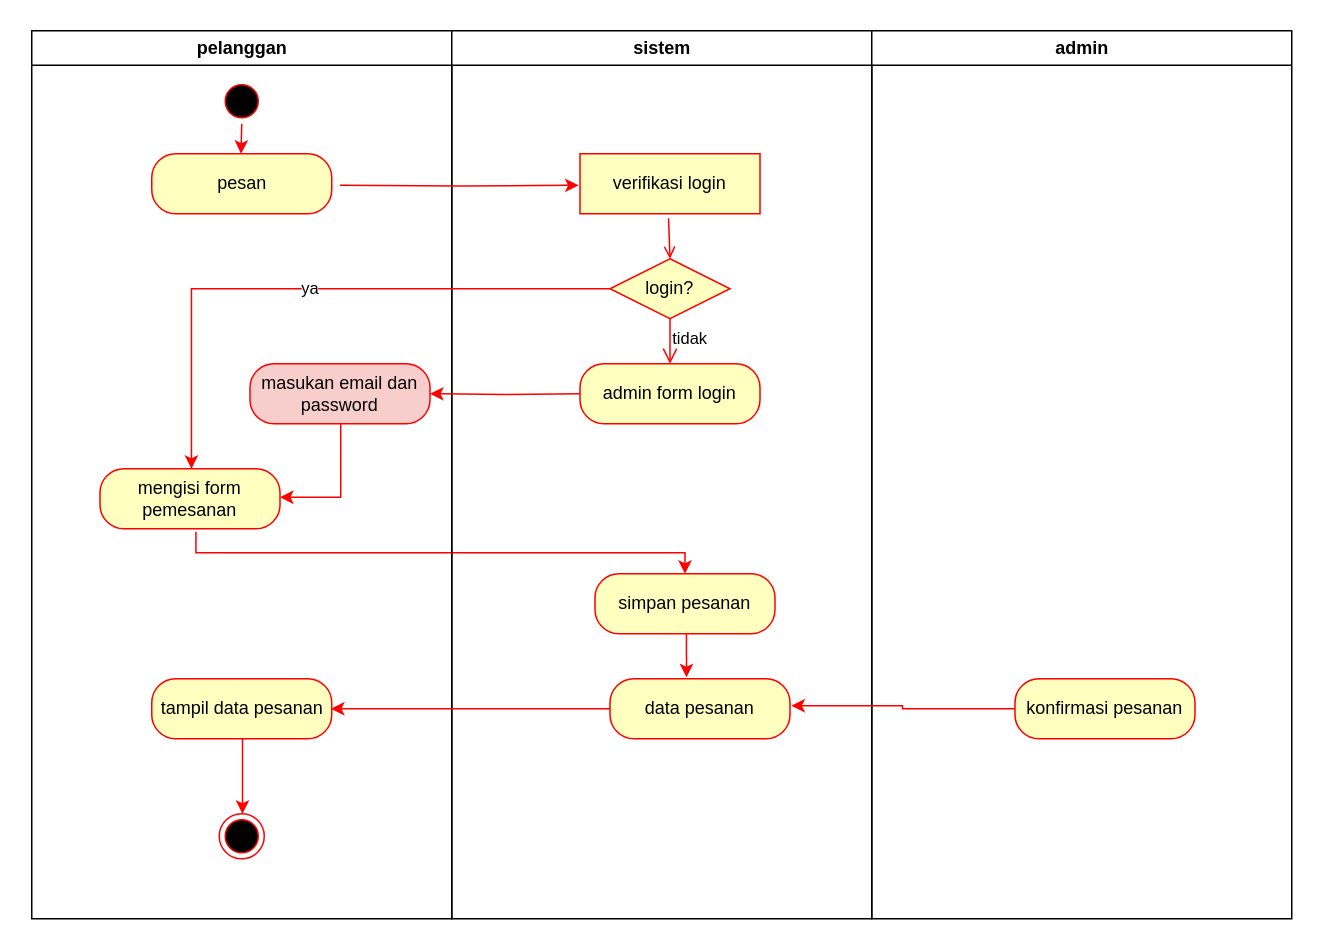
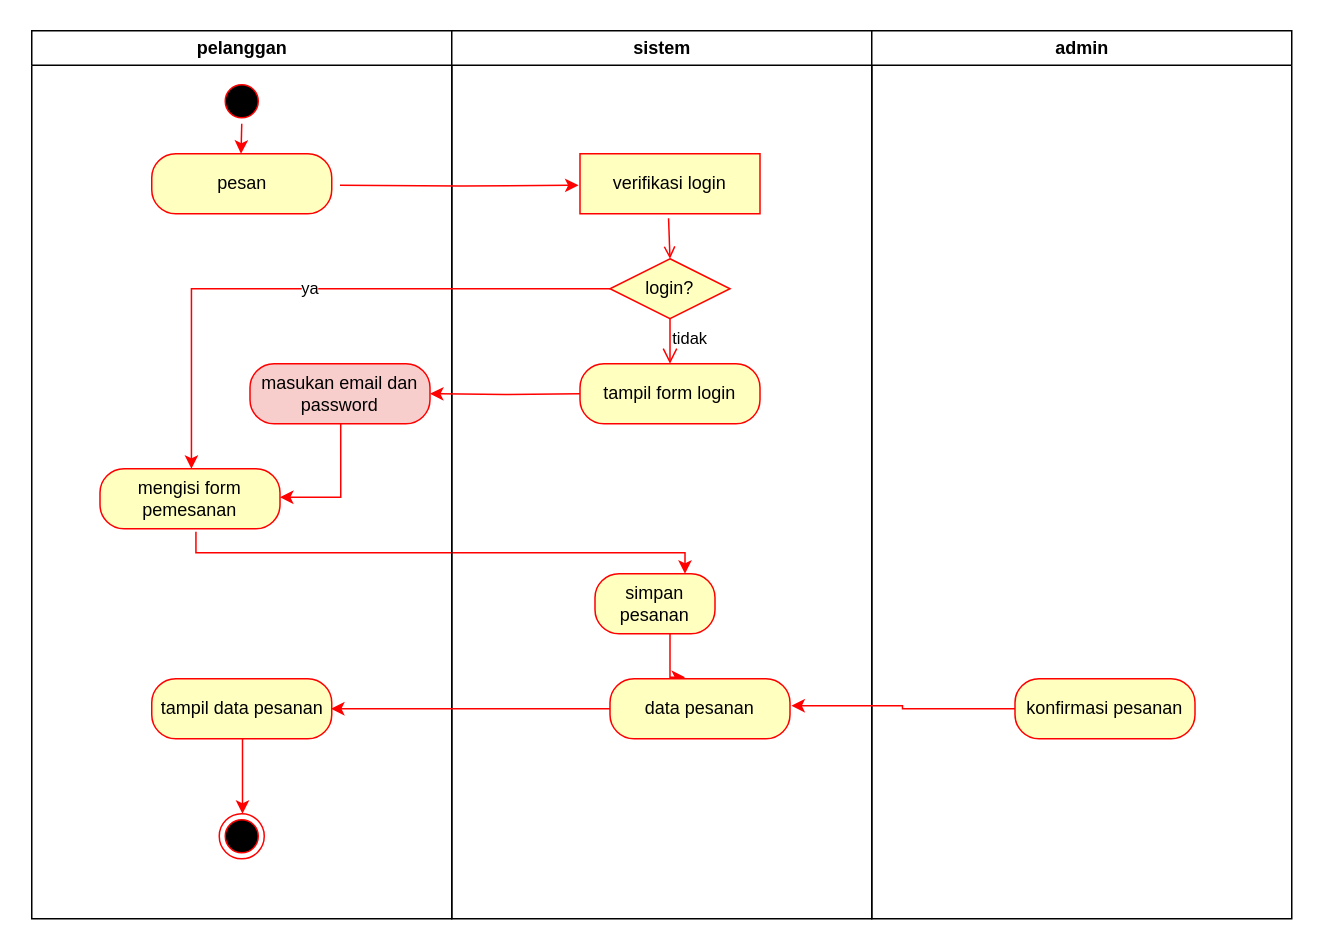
(670, 394) -> (670, 394)
(685, 604) -> (655, 604)
